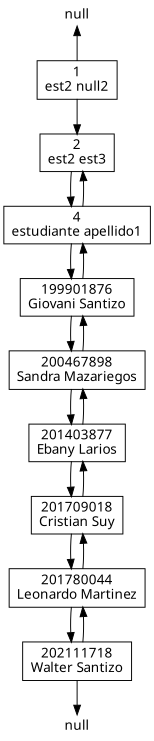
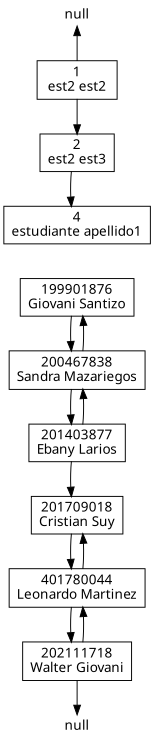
(77, 80) -> (77, 80)
(84, 194) -> none
(71, 256) -> none
(84, 266) -> none
(77, 370) -> (77, 370)
(84, 484) -> none
(77, 588) -> (77, 588)
(77, 661) -> (77, 661)
